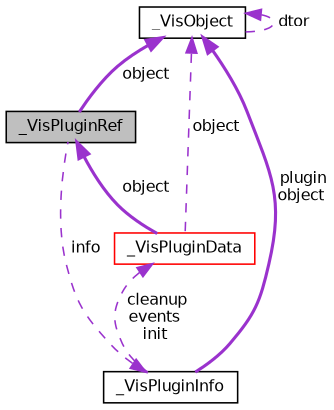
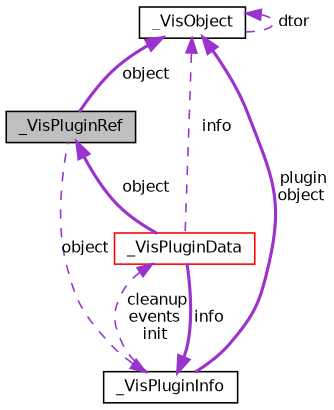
(214, 127) -> (214, 127)
(83, 249) -> (83, 249)
none -> (191, 311)
